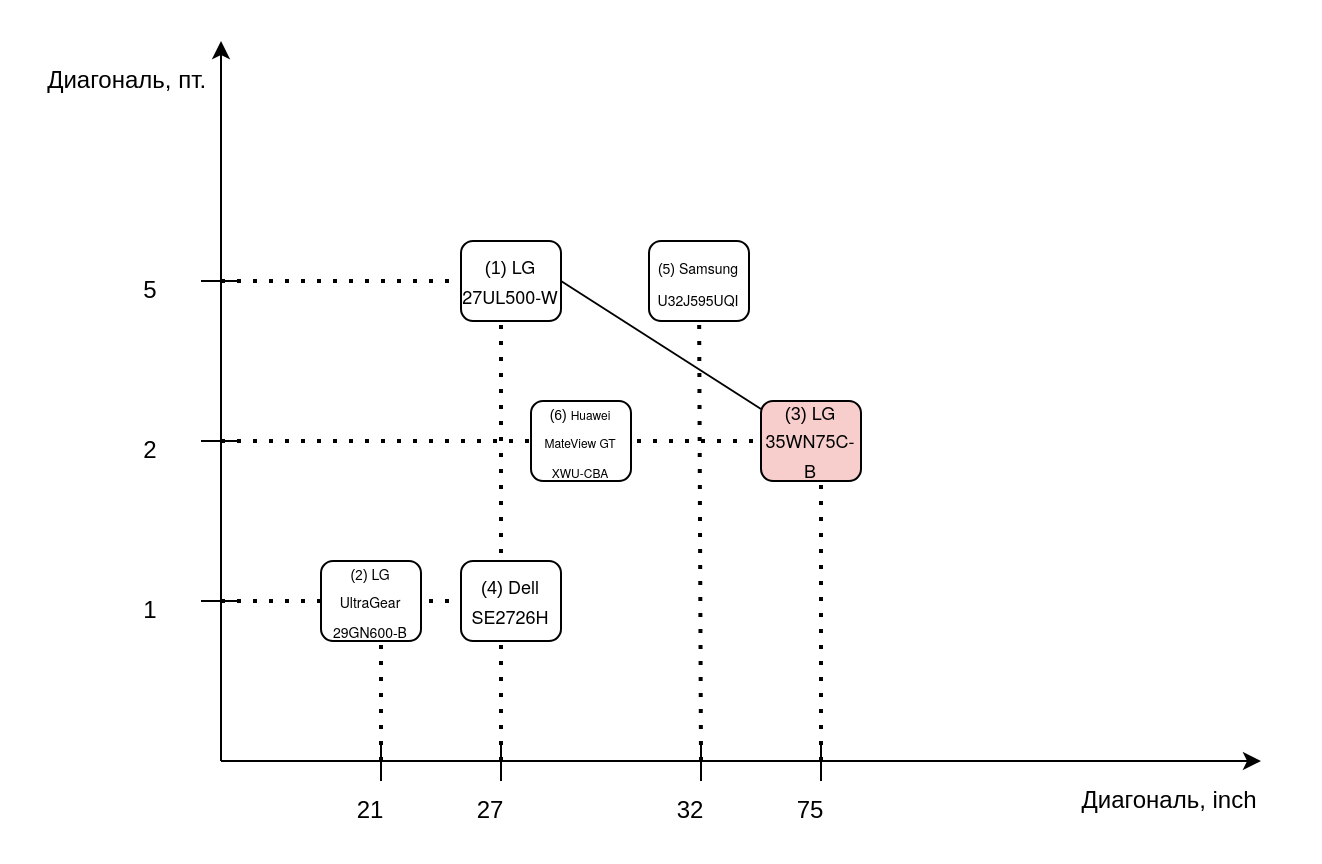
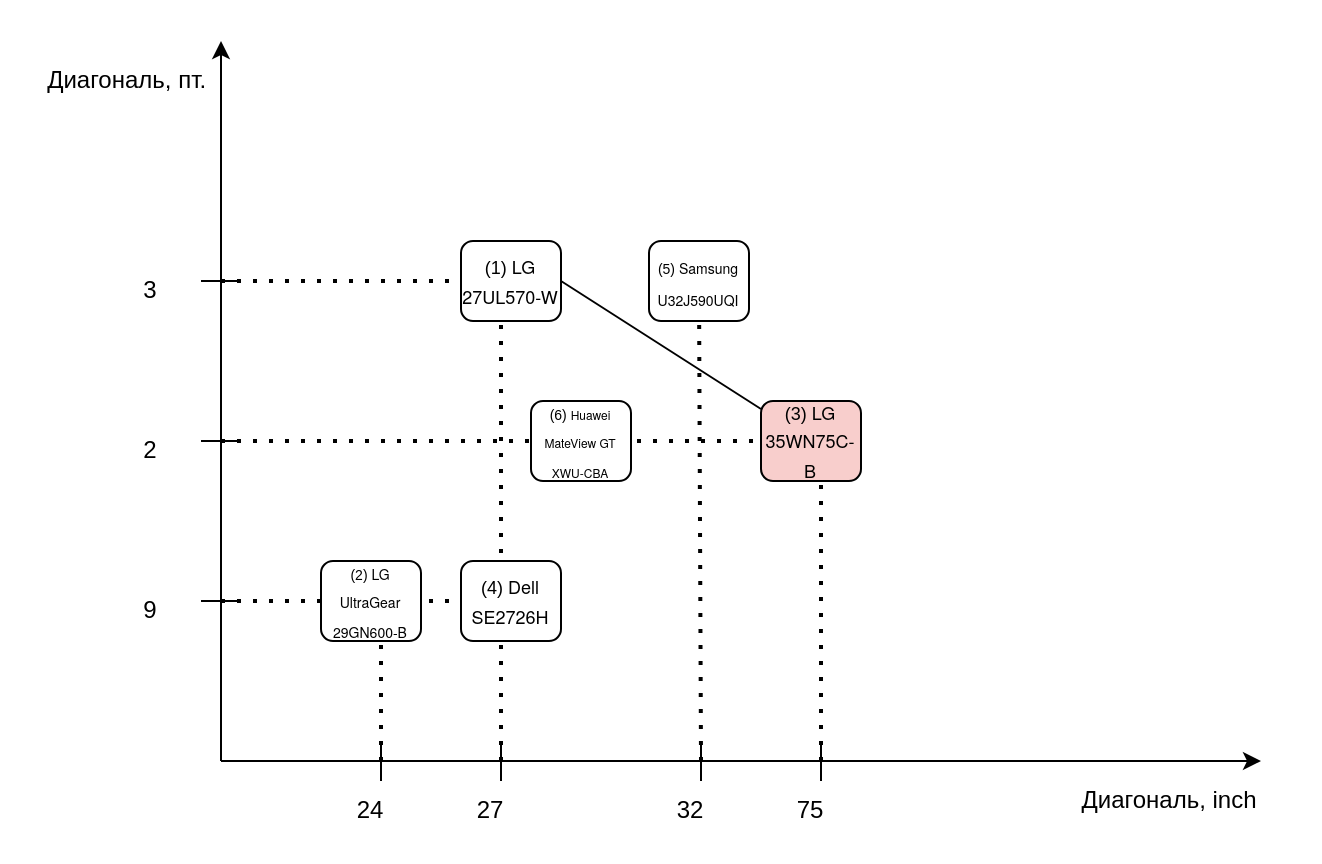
(511, 281) -> (511, 281)
(699, 281) -> (699, 281)
(151, 291) -> (151, 291)
(151, 611) -> (151, 611)
(371, 811) -> (371, 811)
